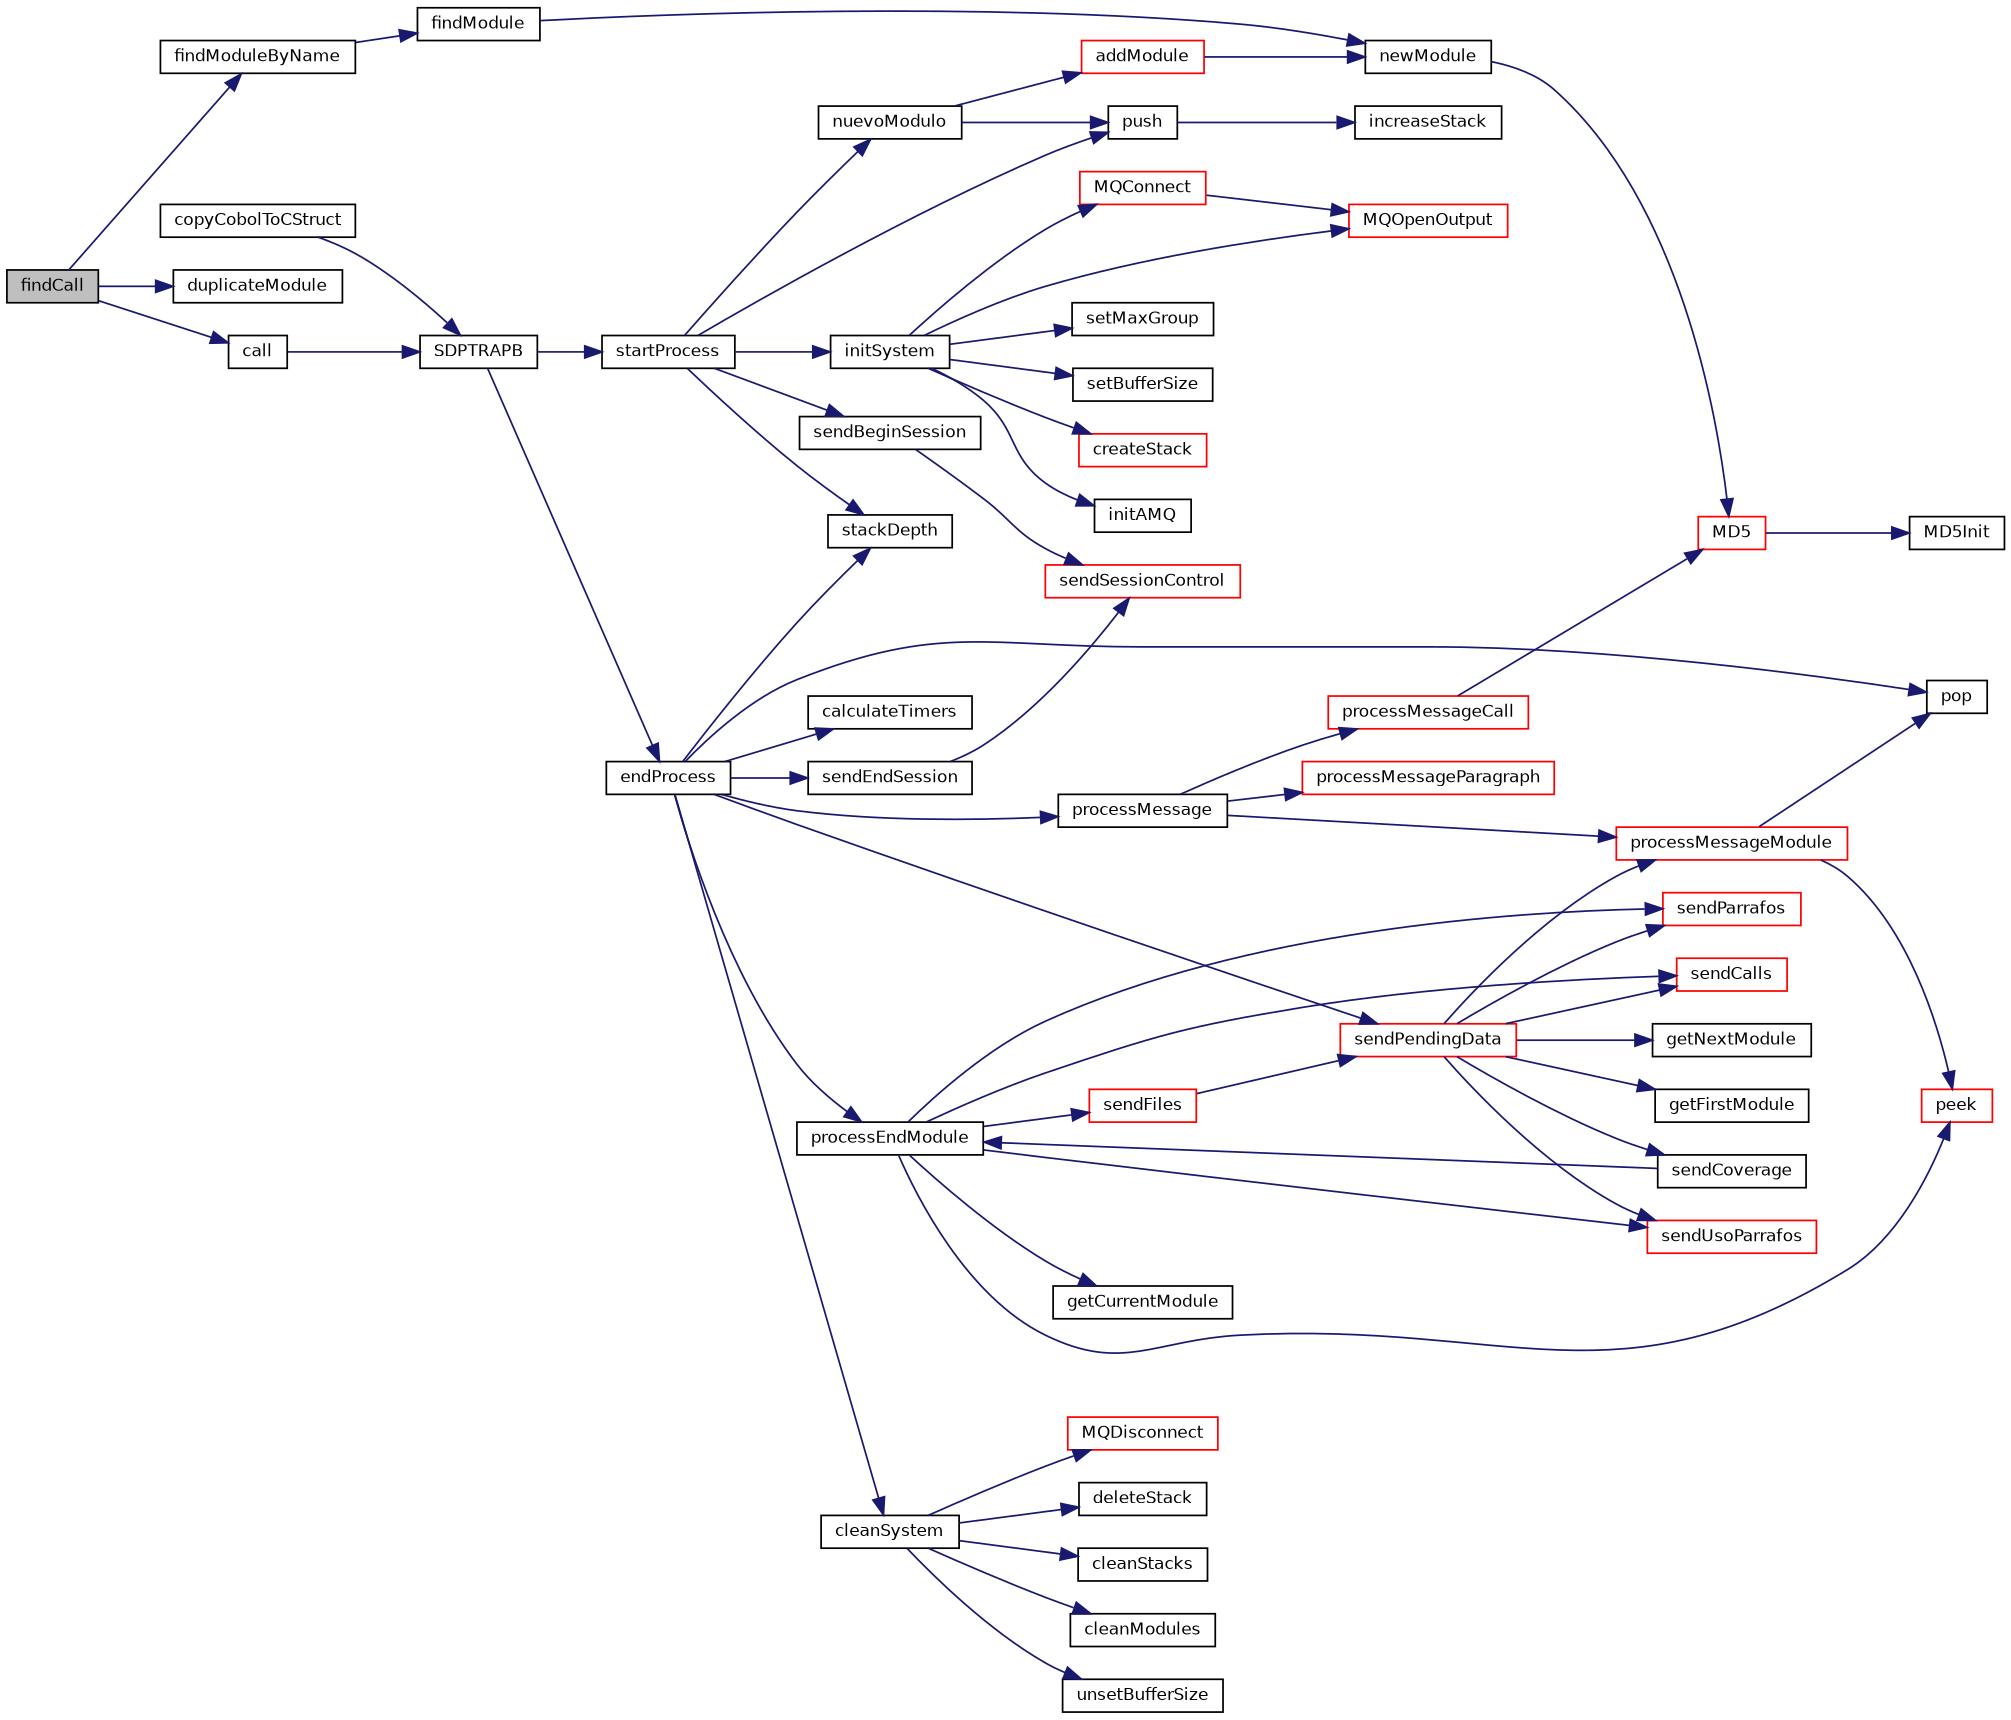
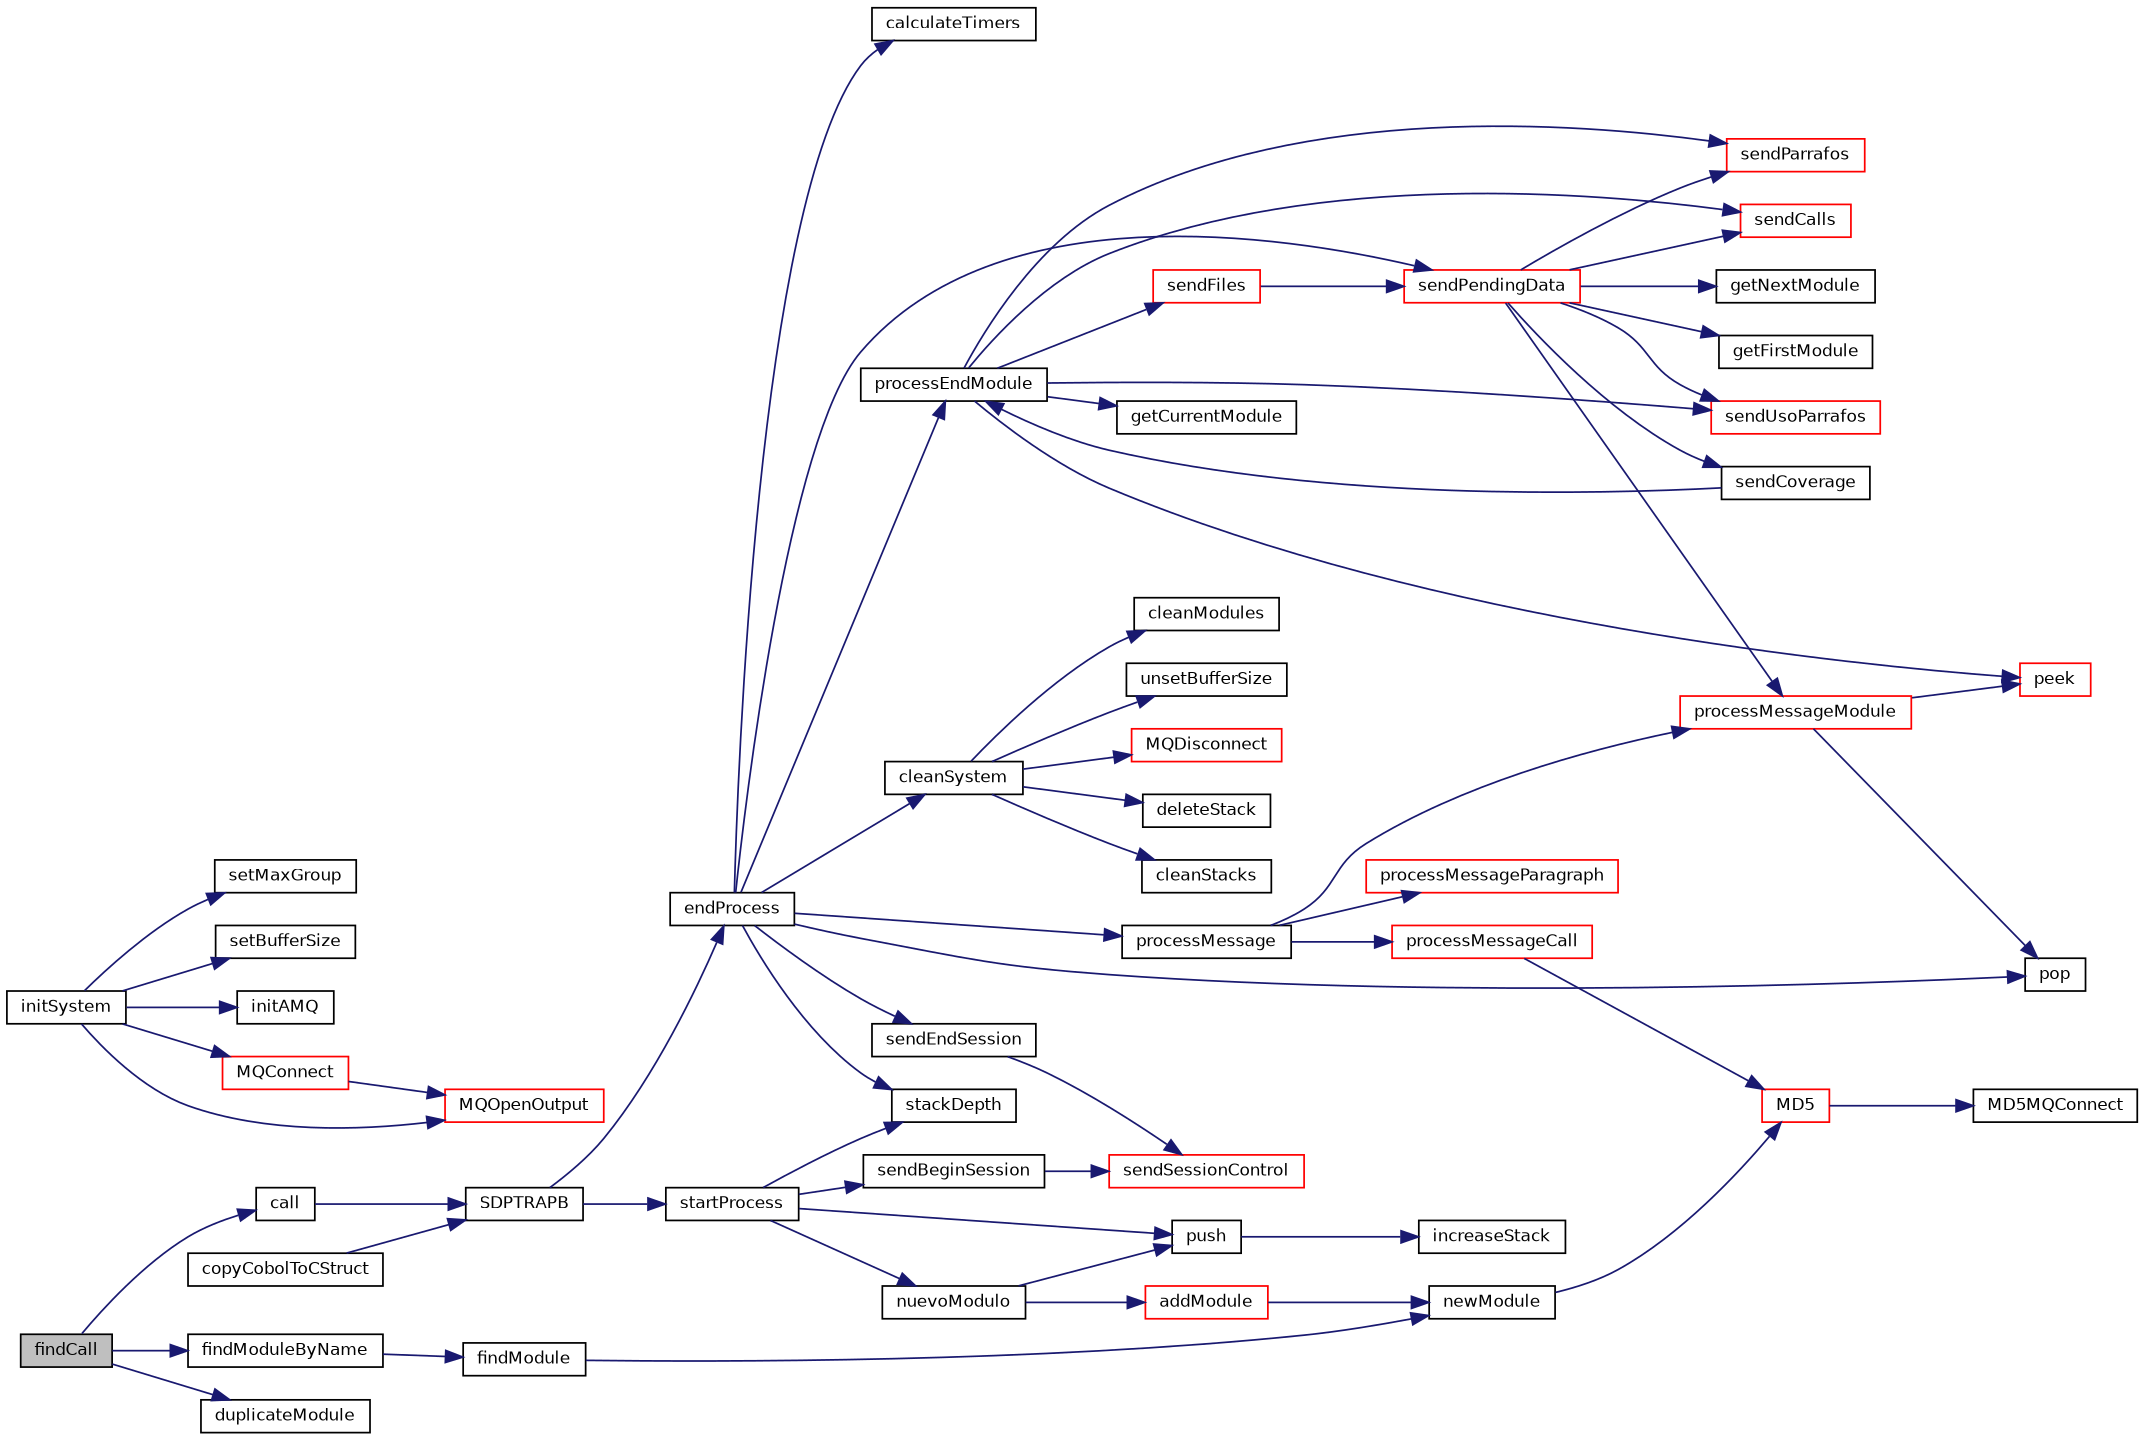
(774, 352) -> none
(1143, 450) -> none
(1957, 533) -> (2055, 1106)
